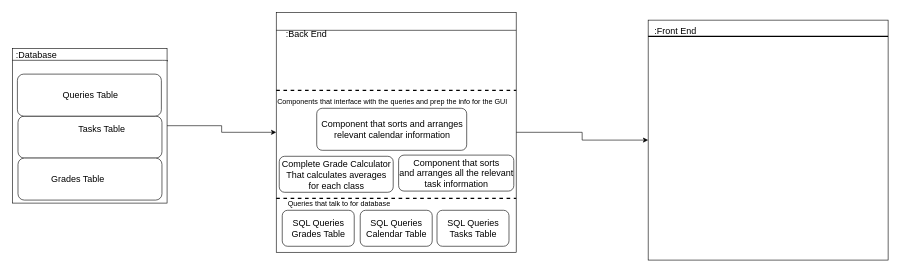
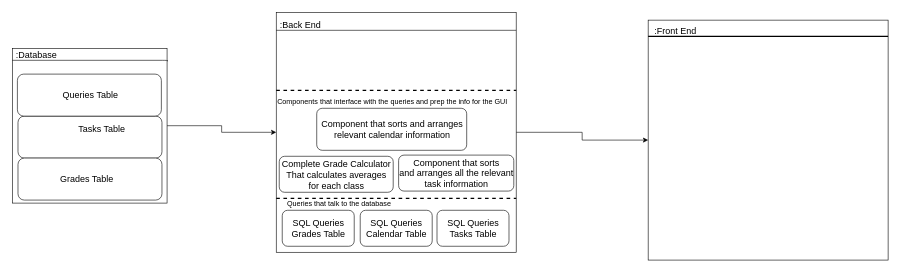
(306, 33) -> (300, 24)
(77, 179) -> (86, 179)
(339, 204) -> (339, 204)
